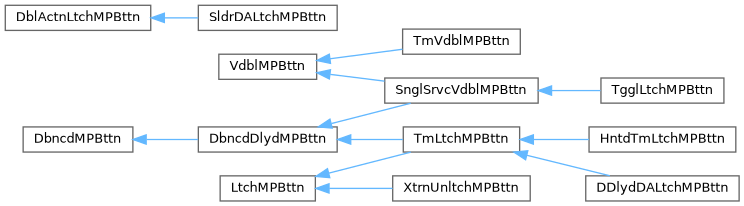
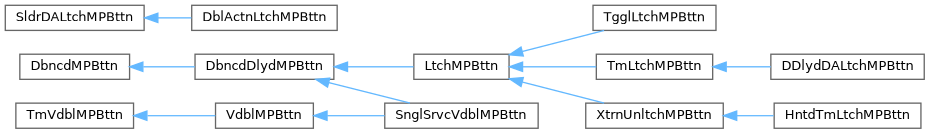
(181, 18) -> (175, 18)
(366, 54) -> (181, 116)
(576, 91) -> (563, 41)
(377, 139) -> (381, 67)
(561, 139) -> (755, 116)
